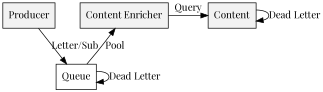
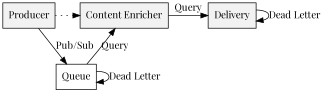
none -> (64, 16)
(232, 16) -> (232, 16)
(75, 46) -> (75, 46)
(115, 46) -> (115, 46)
